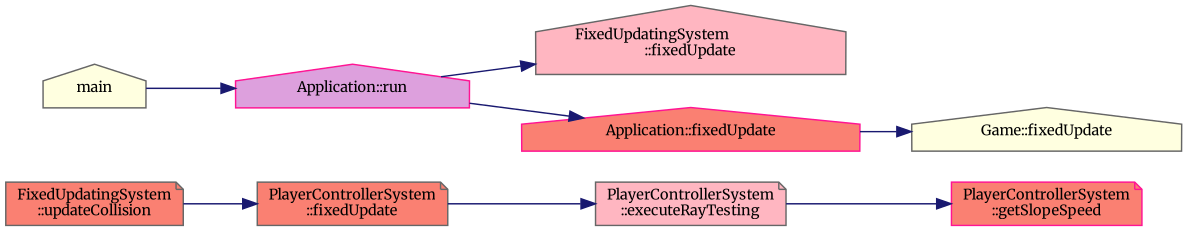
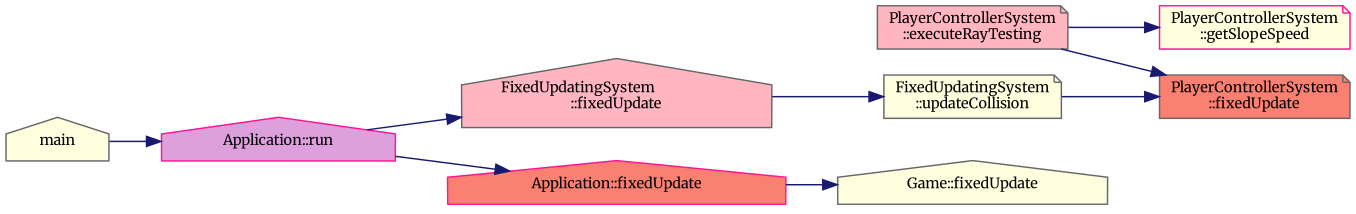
none -> (821, 97)
(95, 204) -> (973, 97)
(514, 204) -> (1106, 60)
(1047, 204) -> (1255, 27)
